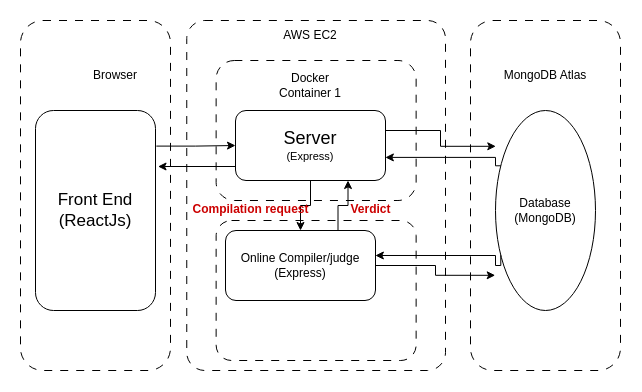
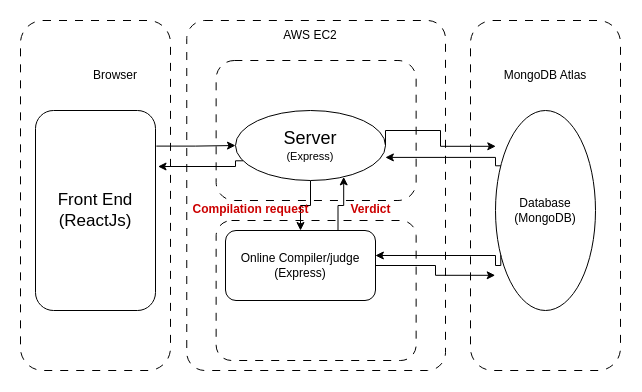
(310, 86) -> none
(311, 146) -> (311, 146)
